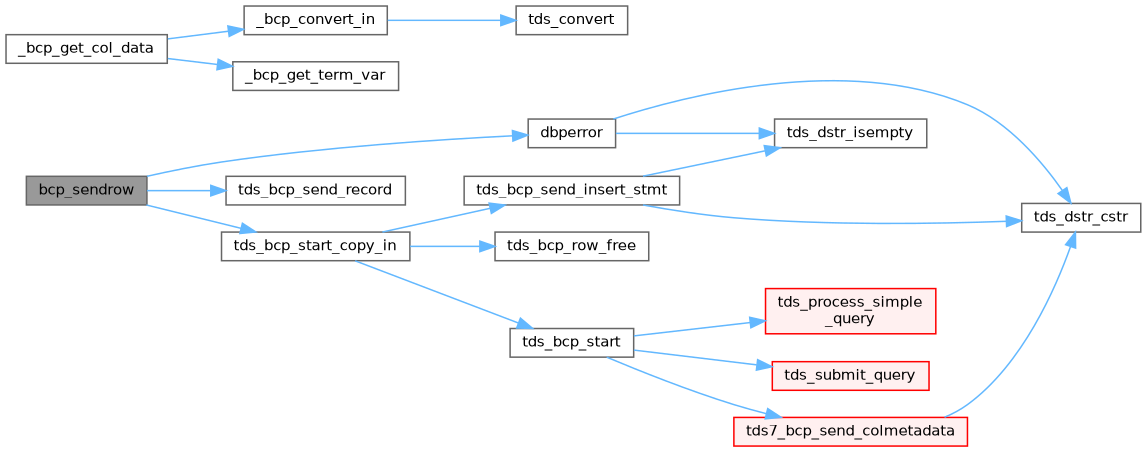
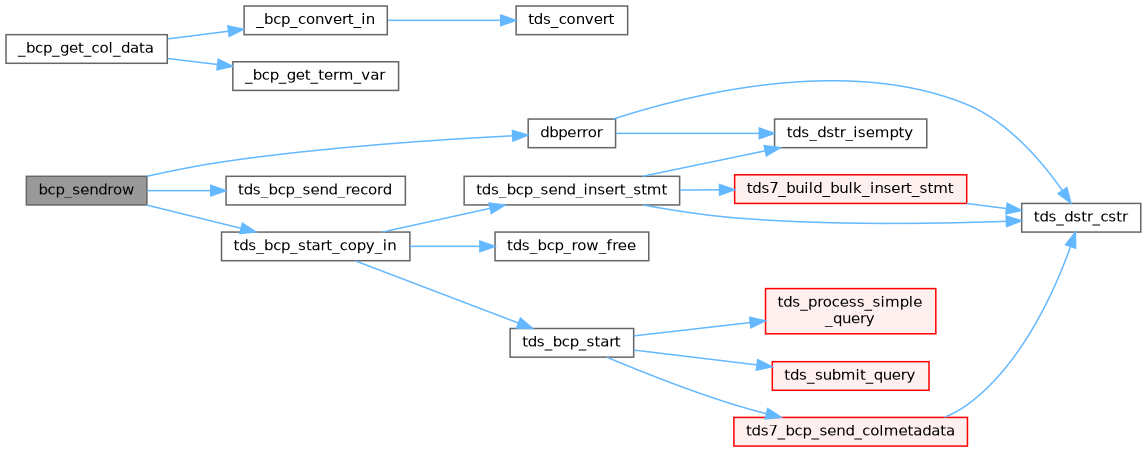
none -> (851, 189)
